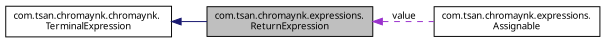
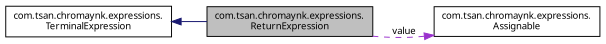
(89, 22) -> (89, 22)
(408, 22) -> (397, 37)
